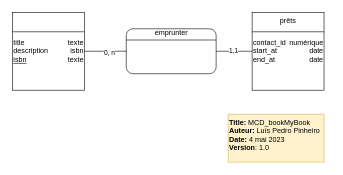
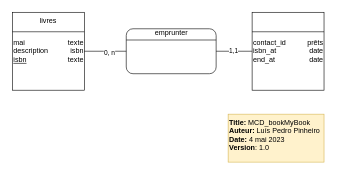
none -> (48, 21)
(288, 21) -> none
(34, 51) -> (34, 51)
(273, 51) -> (273, 51)
(306, 51) -> (314, 51)
